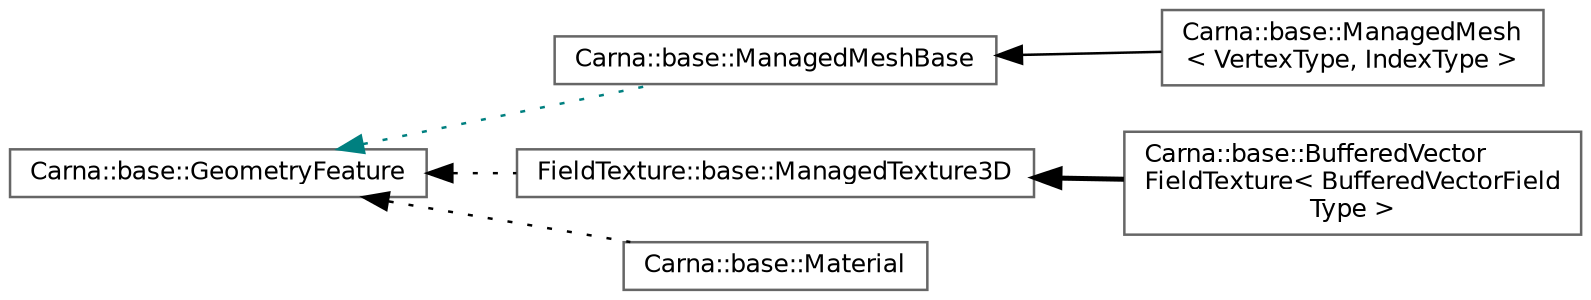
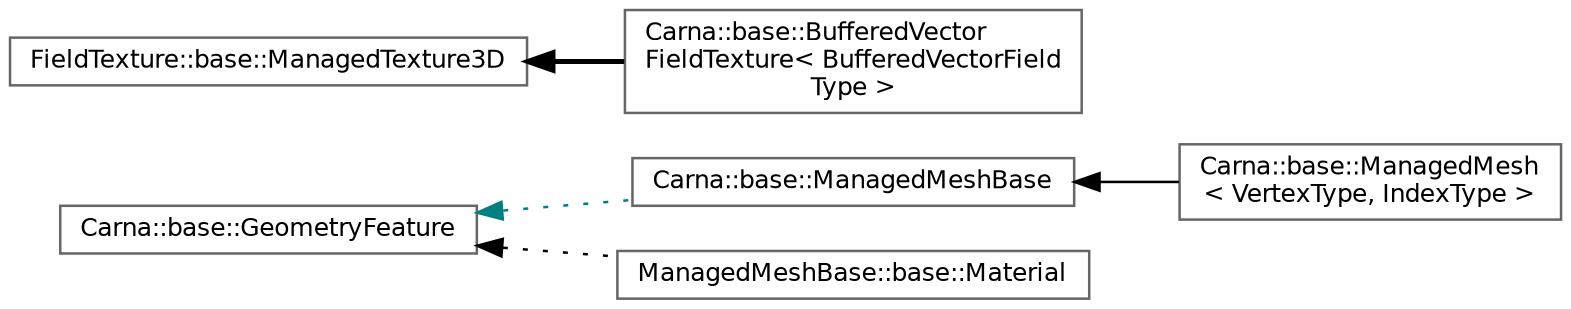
(485, 173) -> none
(776, 266) -> (853, 275)
